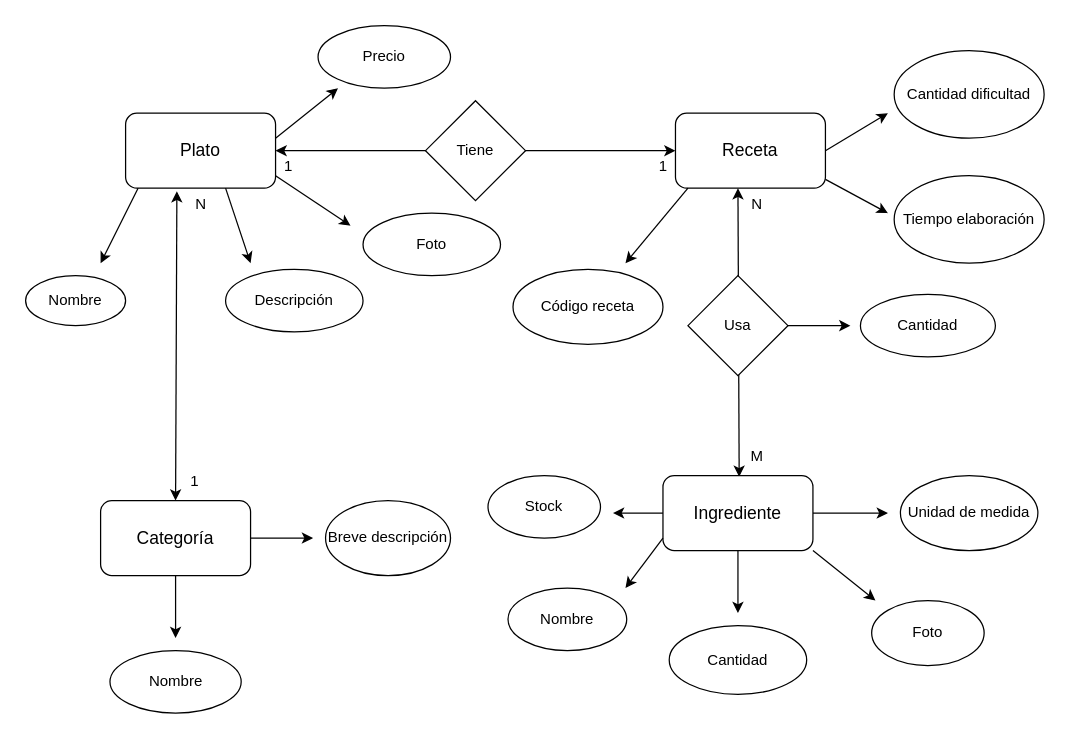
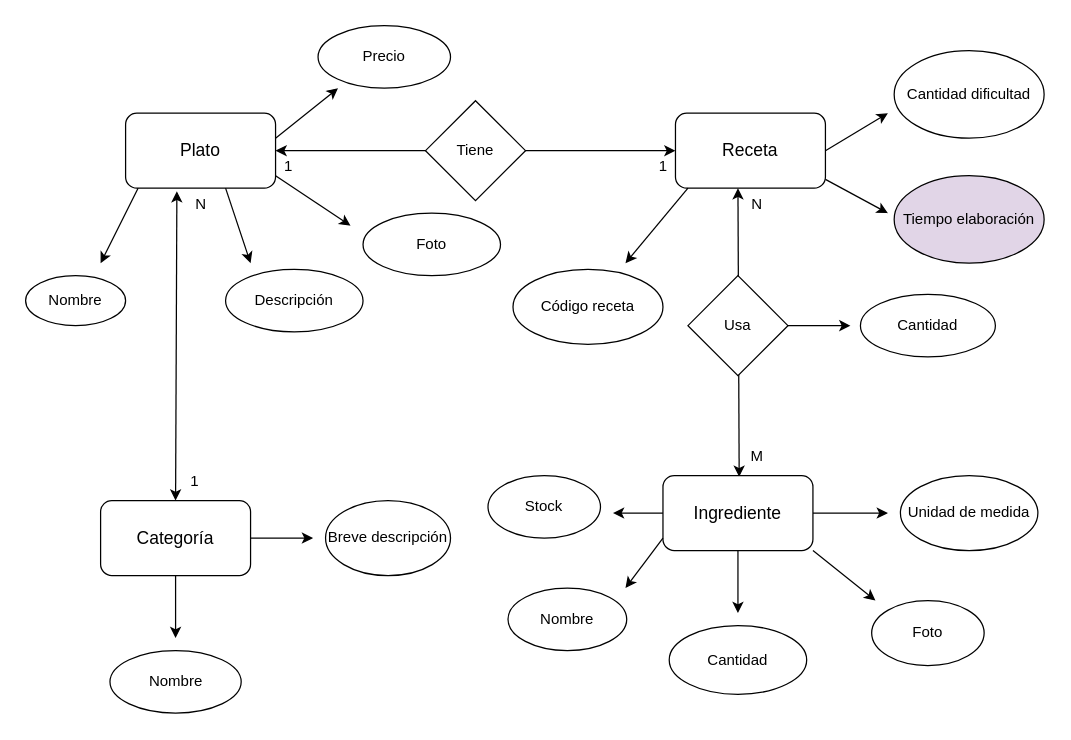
(969, 219) -> (969, 219)
